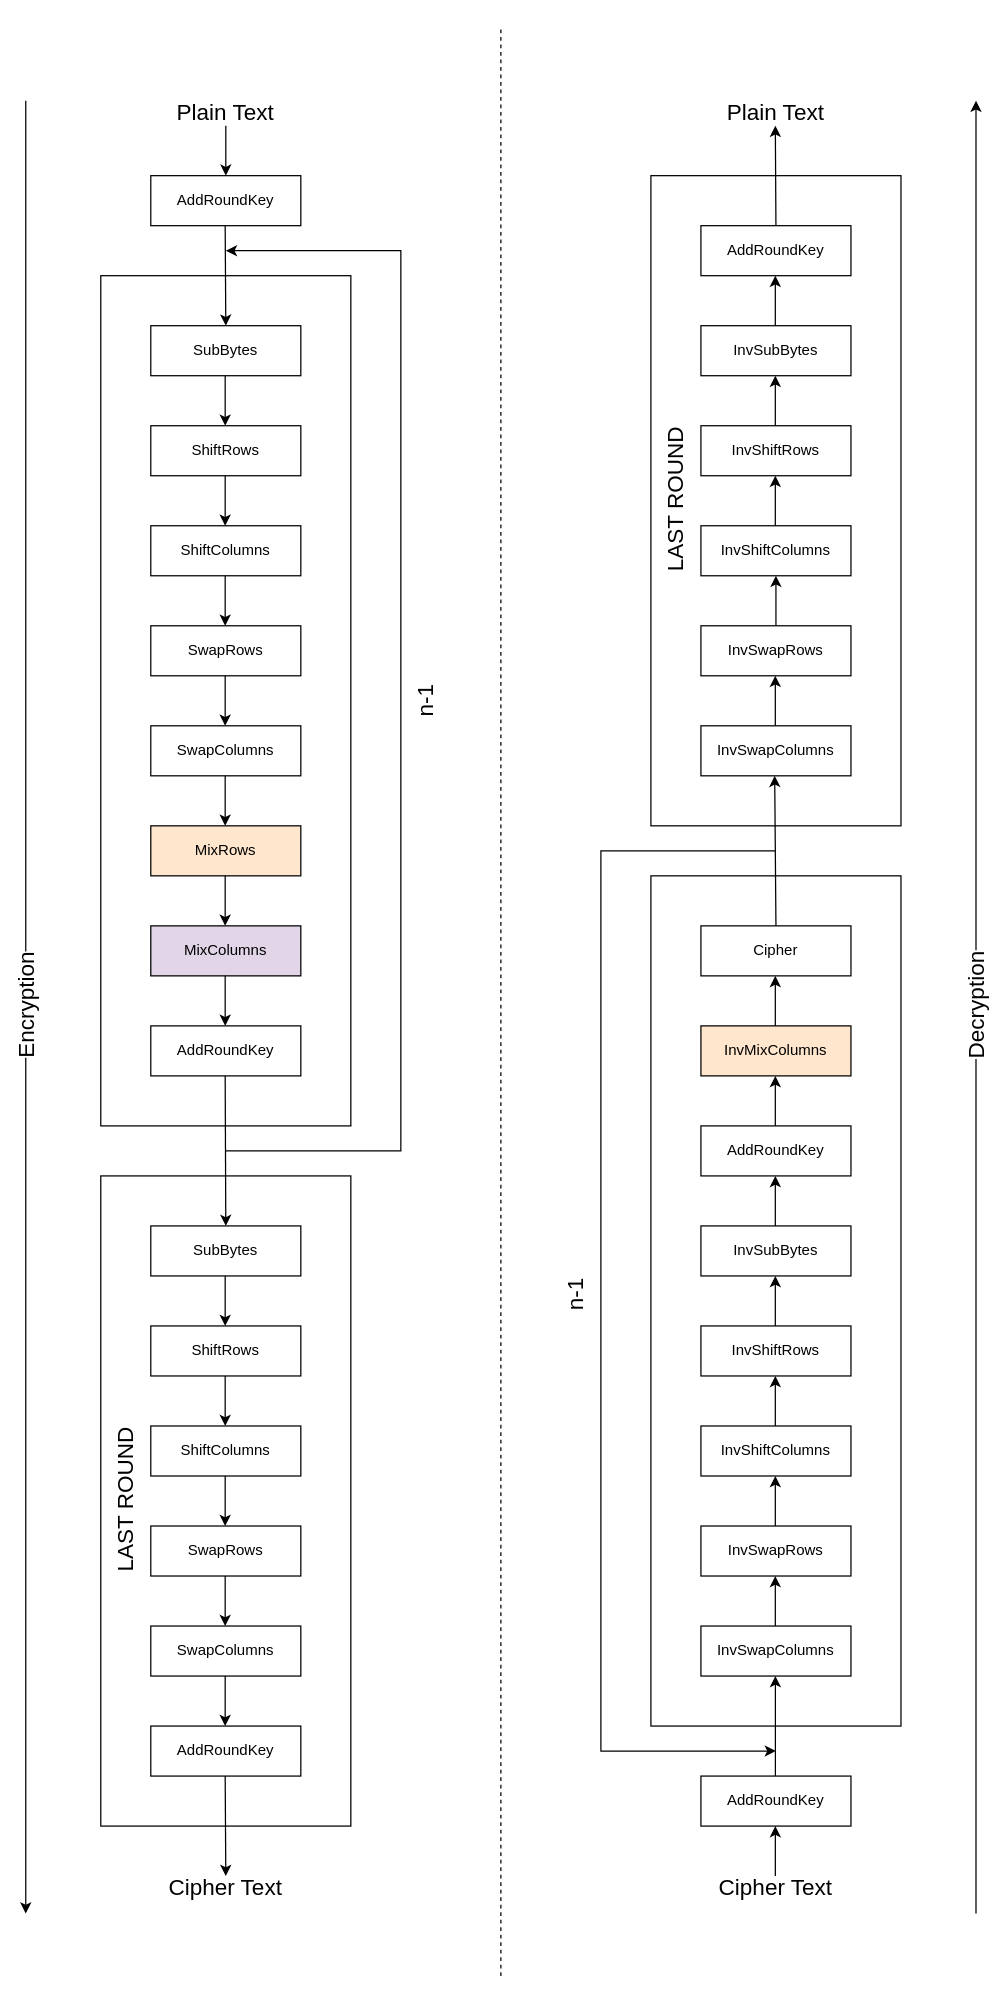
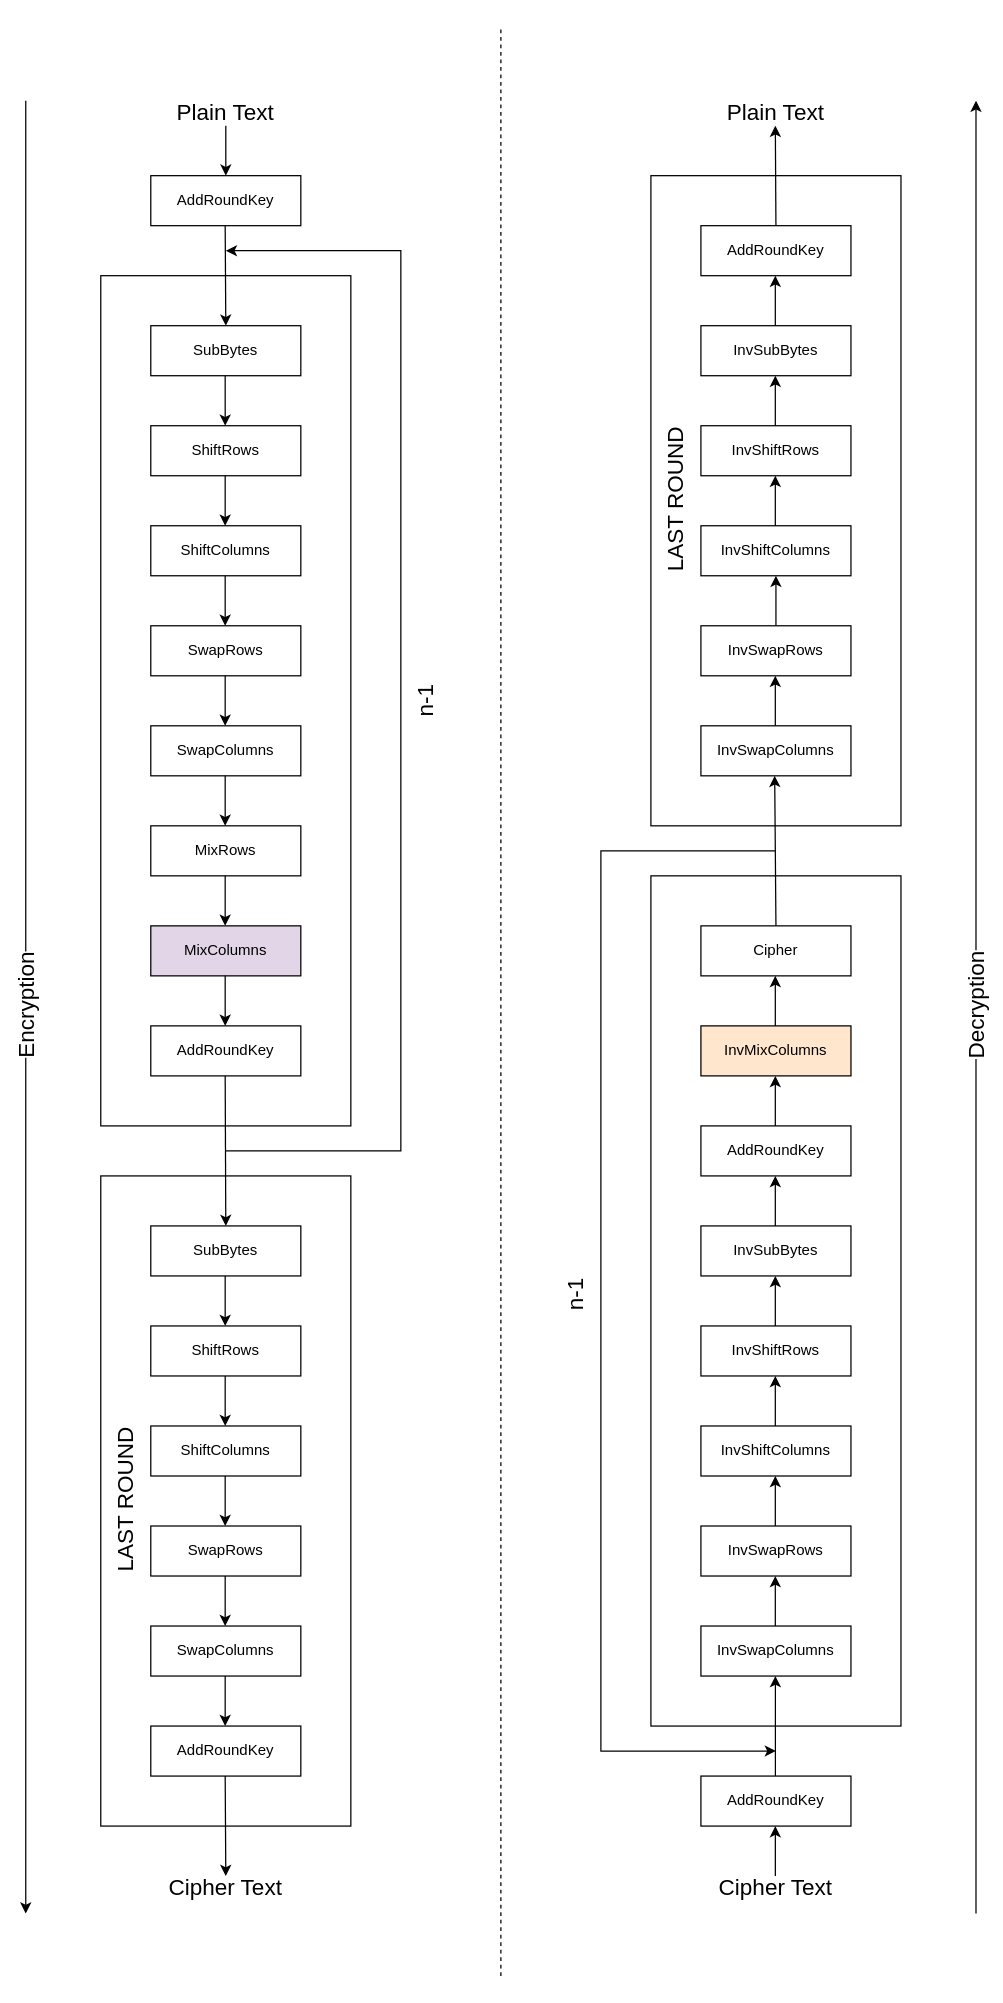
(226, 851) -> (226, 851)
